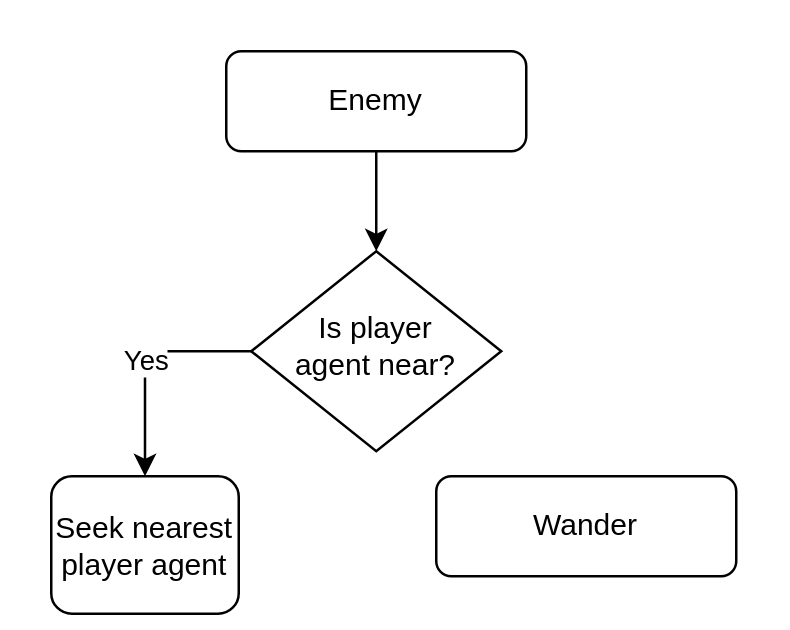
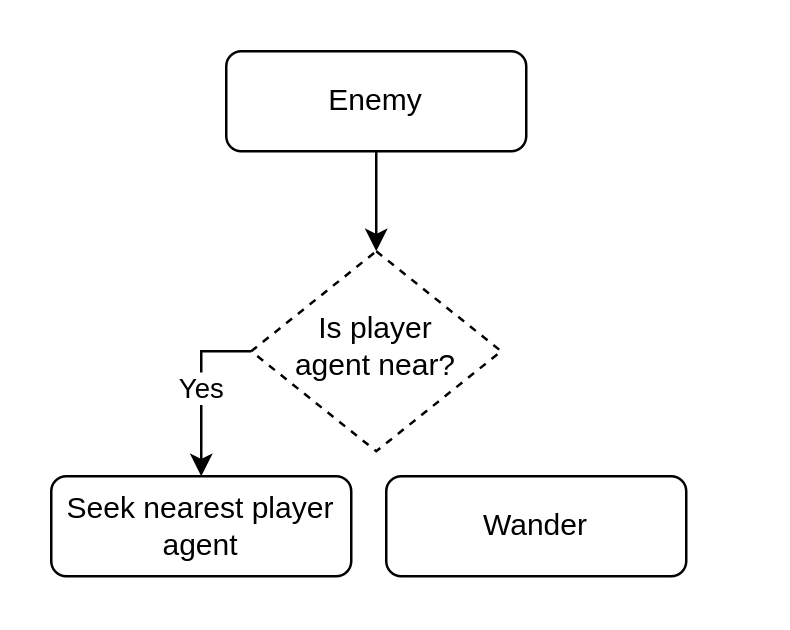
(376, 351) -> (376, 351)
(586, 526) -> (536, 526)
(145, 545) -> (201, 526)
